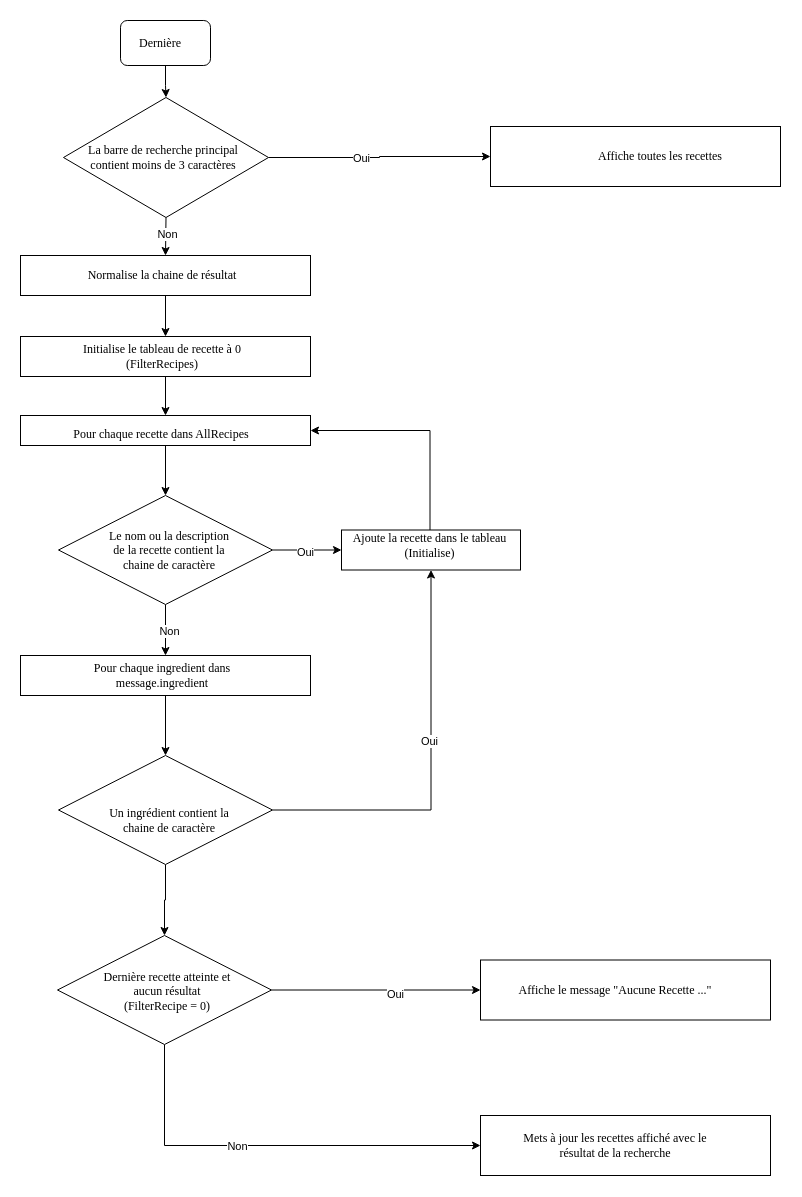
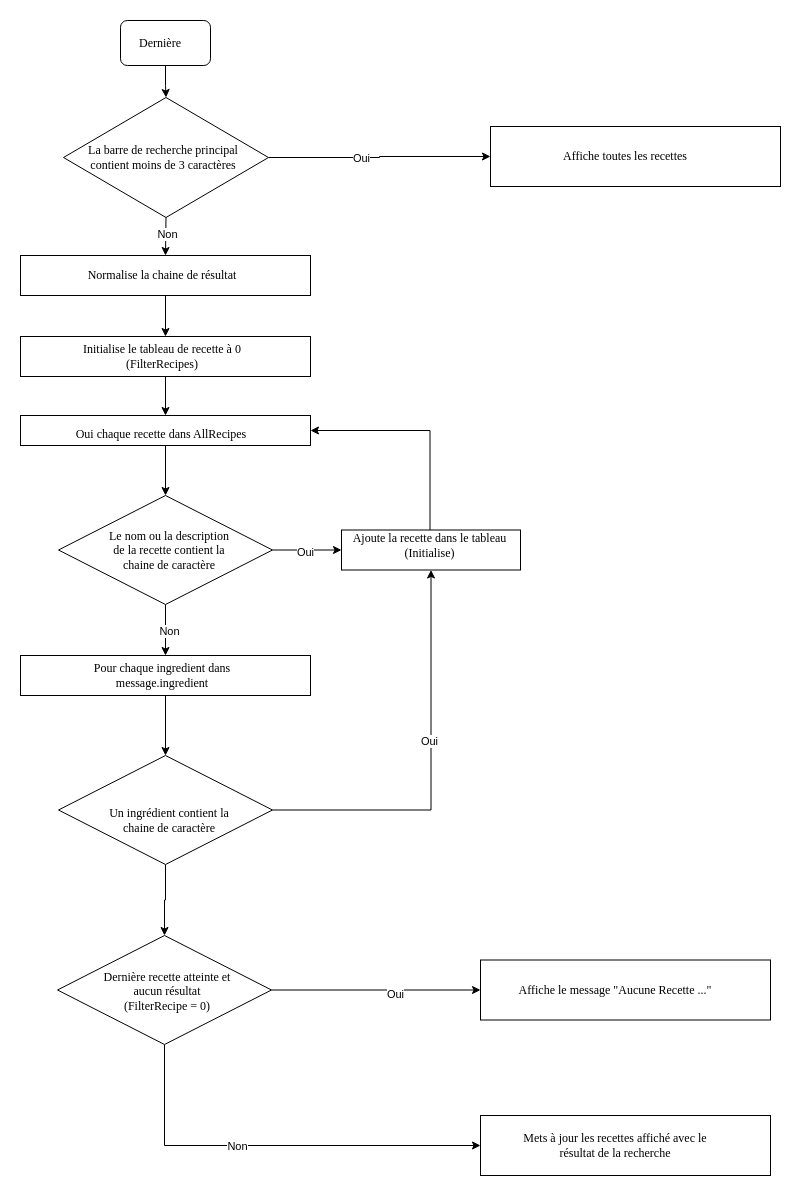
(661, 157) -> (626, 157)
(162, 435) -> (162, 435)
